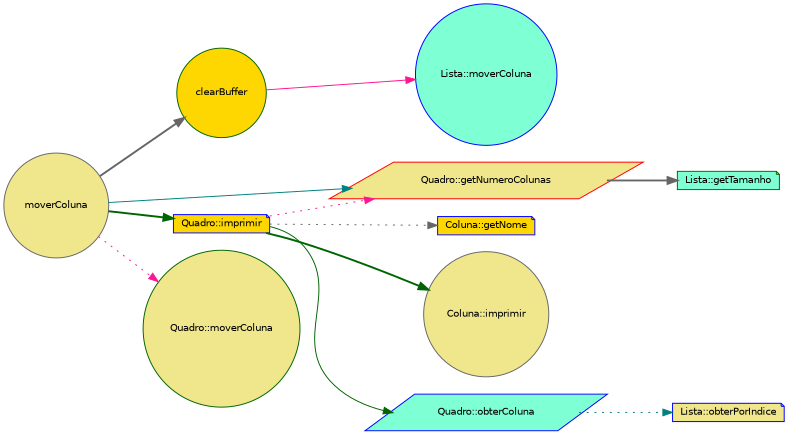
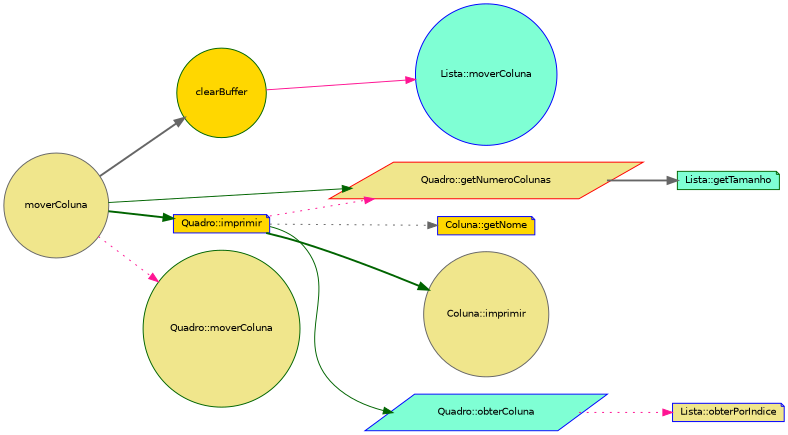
(225, 196) -> (225, 196)
(621, 412) -> (621, 412)
